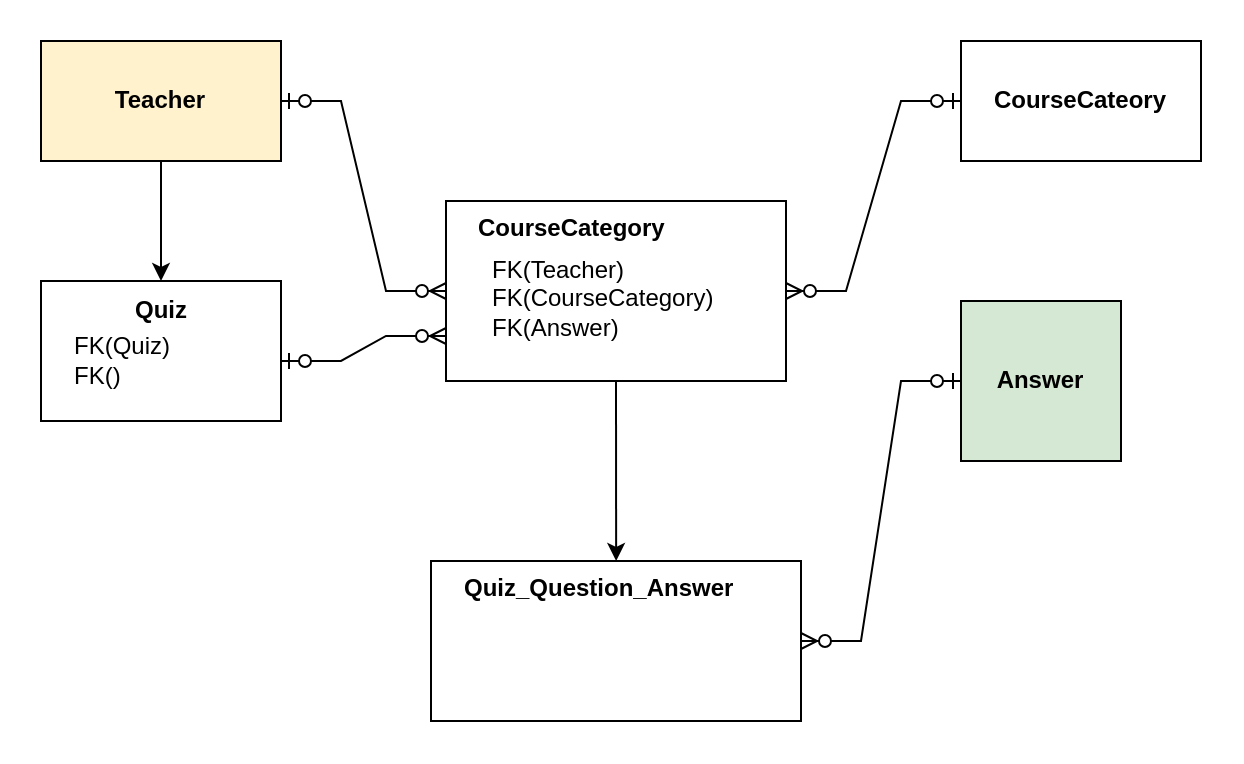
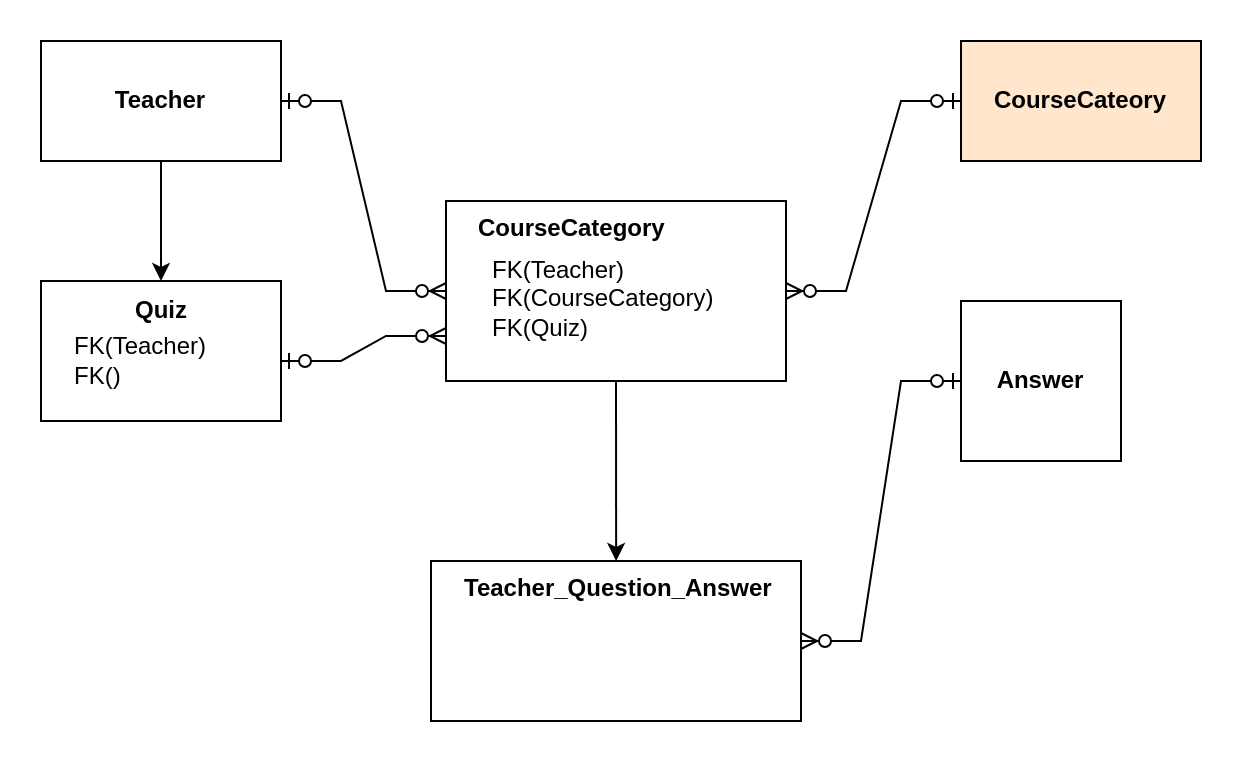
(161, 101) -> (161, 101)
(1081, 101) -> (1081, 101)
(614, 299) -> (614, 299)
(126, 361) -> (149, 361)
(1041, 381) -> (1041, 381)
(593, 589) -> (616, 589)
